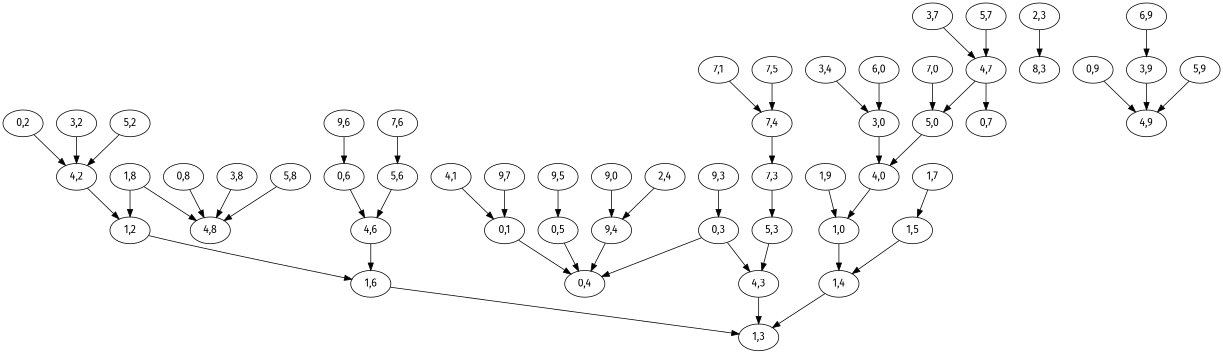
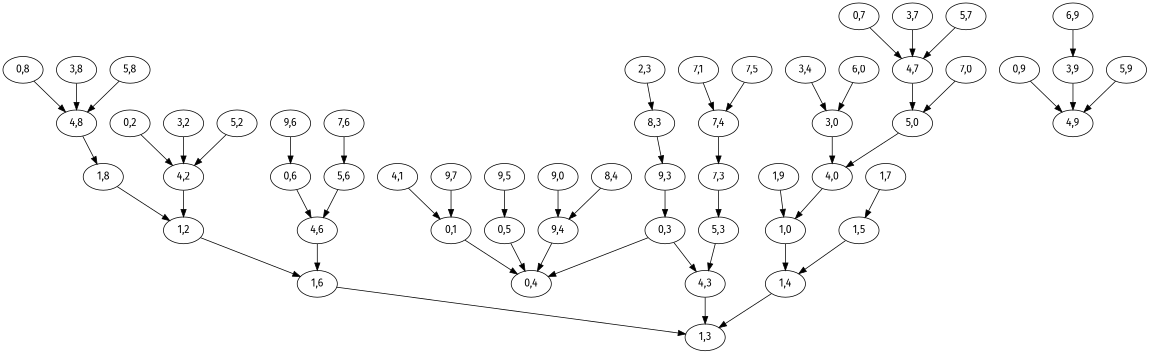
(986, 93) -> (883, 40)
none -> (659, 146)
(665, 177) -> (612, 177)
(167, 202) -> (88, 147)
